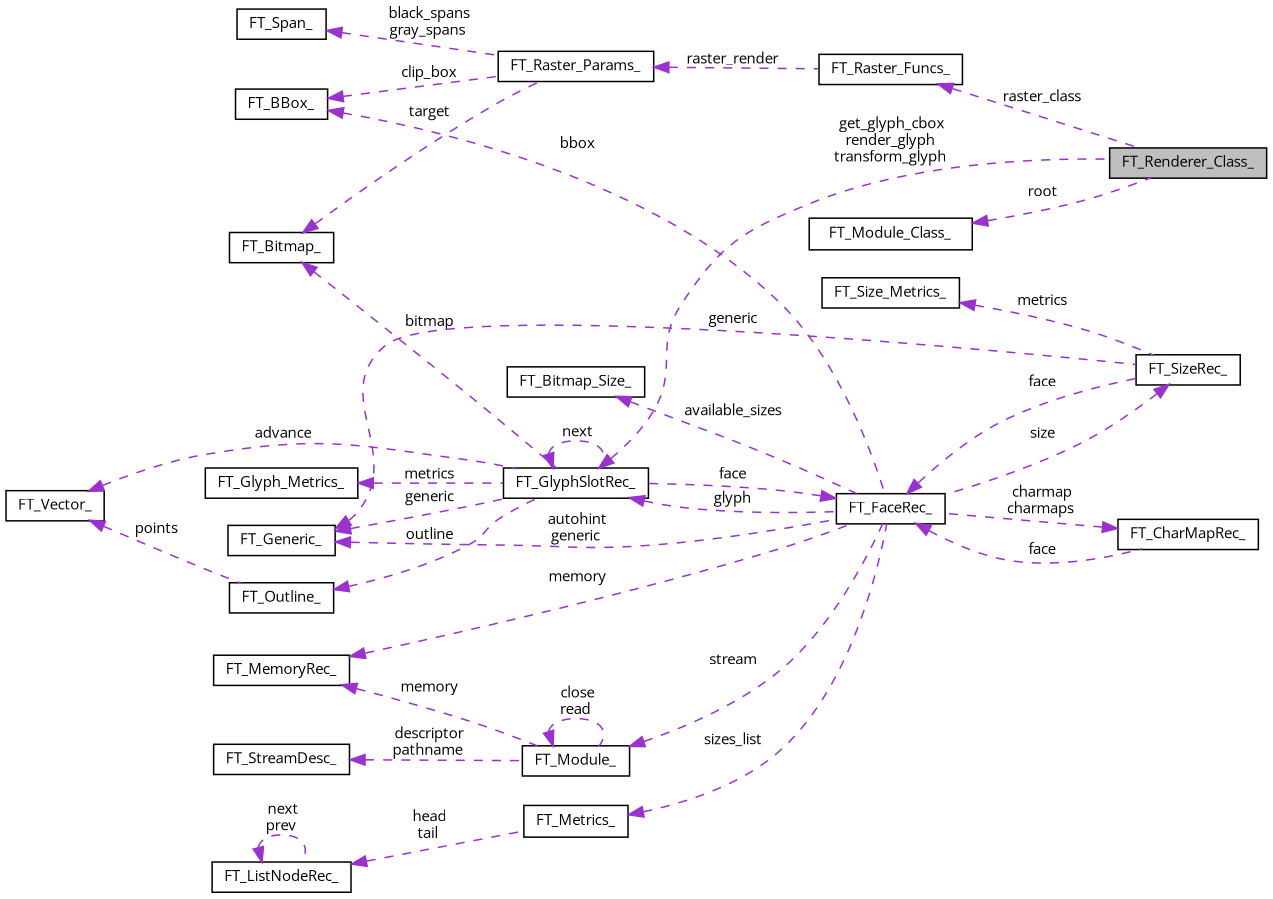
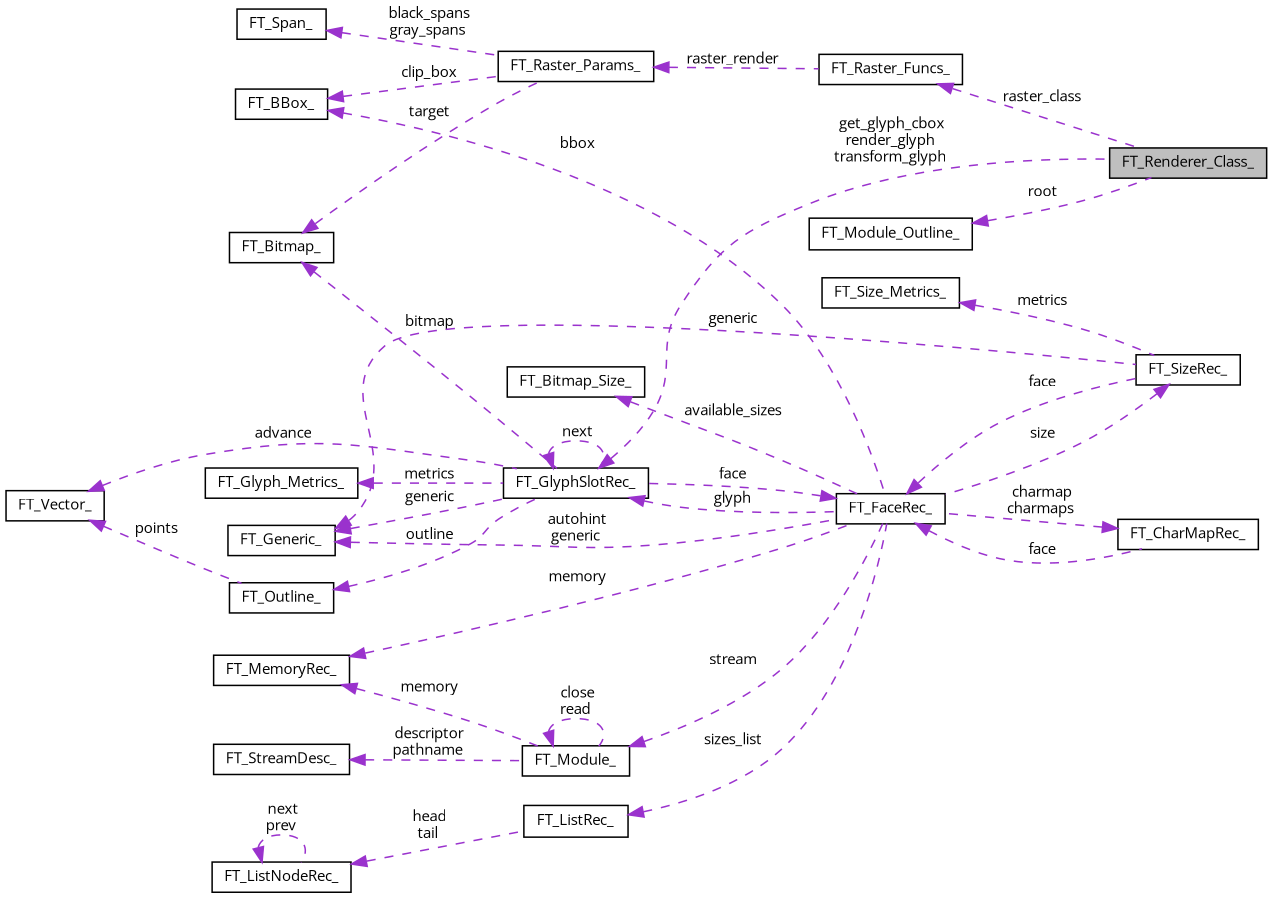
(891, 234) -> (891, 234)
(576, 821) -> (576, 821)
